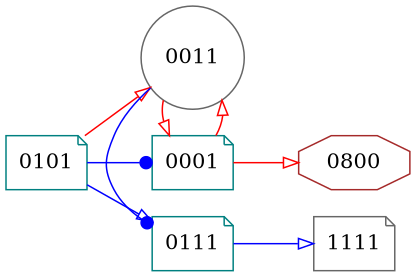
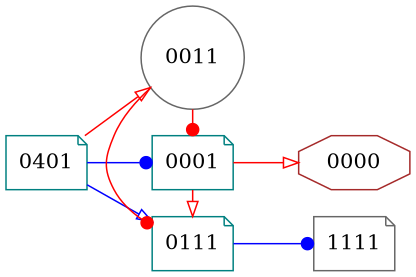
(162, 111) -> (193, 116)
(220, 126) -> (193, 196)
(108, 153) -> (108, 153)
(46, 163) -> (46, 163)
(354, 163) -> (354, 163)
(266, 244) -> (267, 244)
